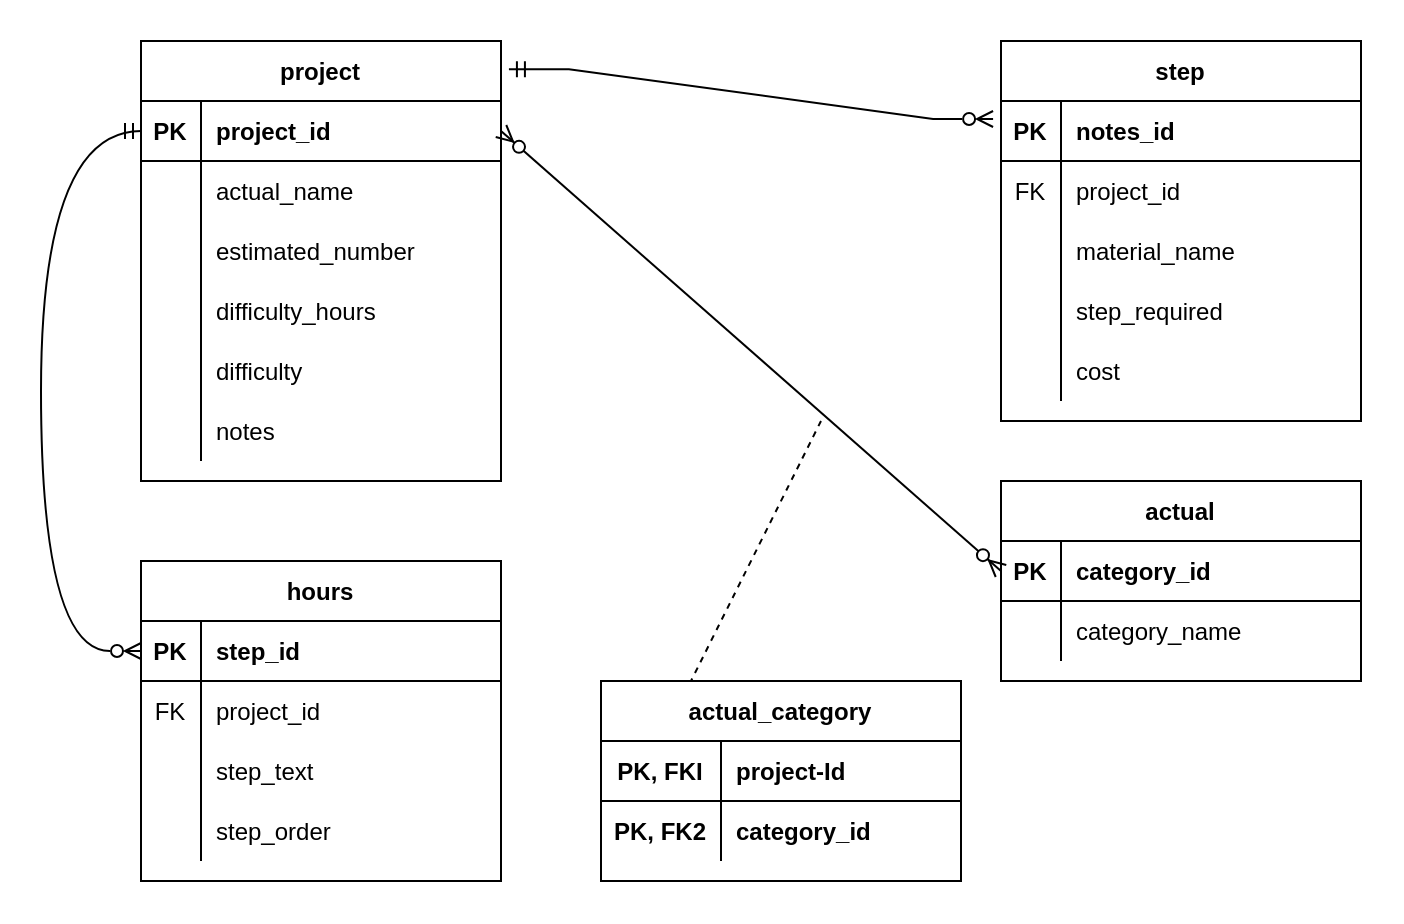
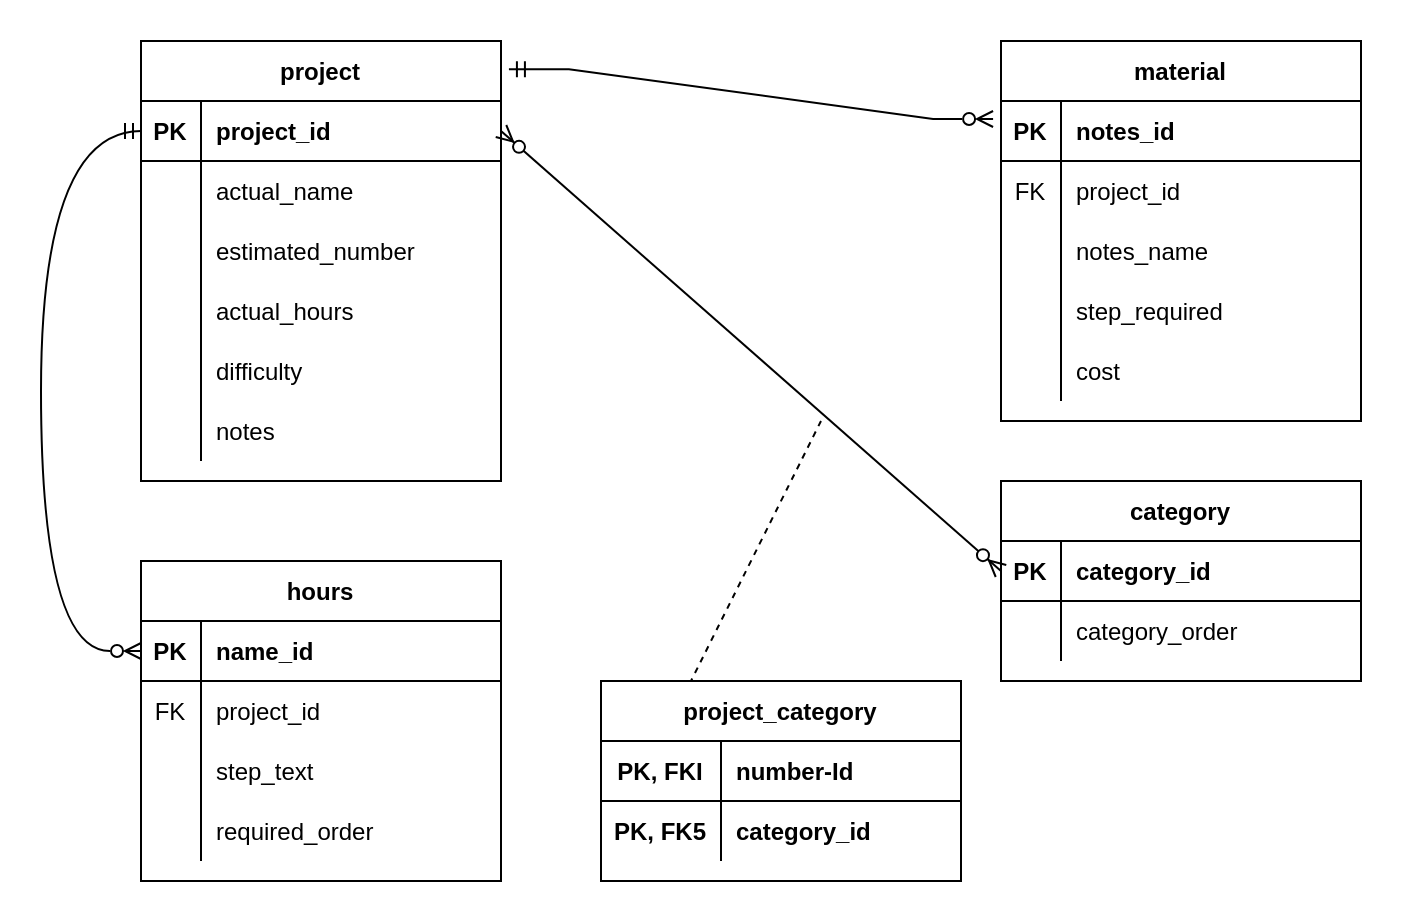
(1180, 72) -> (1180, 72)
(1157, 252) -> (1143, 252)
(314, 312) -> (294, 312)
(1180, 512) -> (1180, 512)
(1163, 632) -> (1170, 632)
(260, 652) -> (260, 652)
(780, 712) -> (780, 712)
(803, 772) -> (796, 772)
(283, 832) -> (307, 832)
(660, 832) -> (660, 832)
